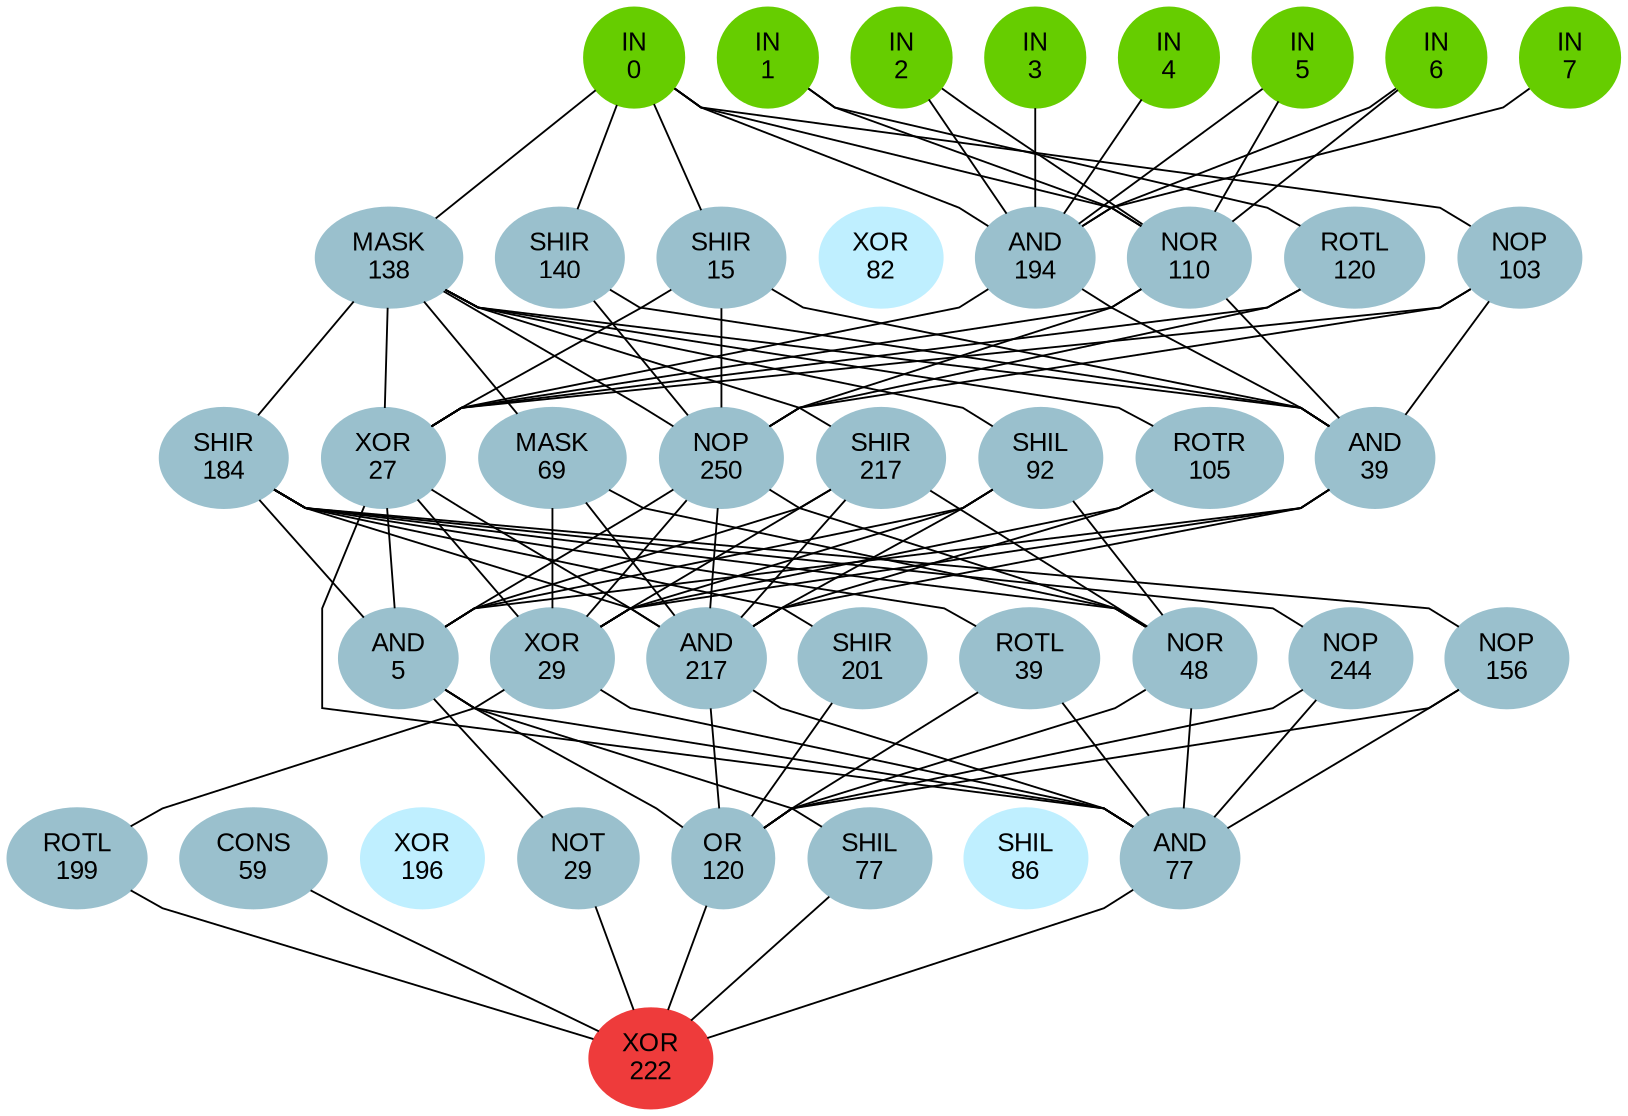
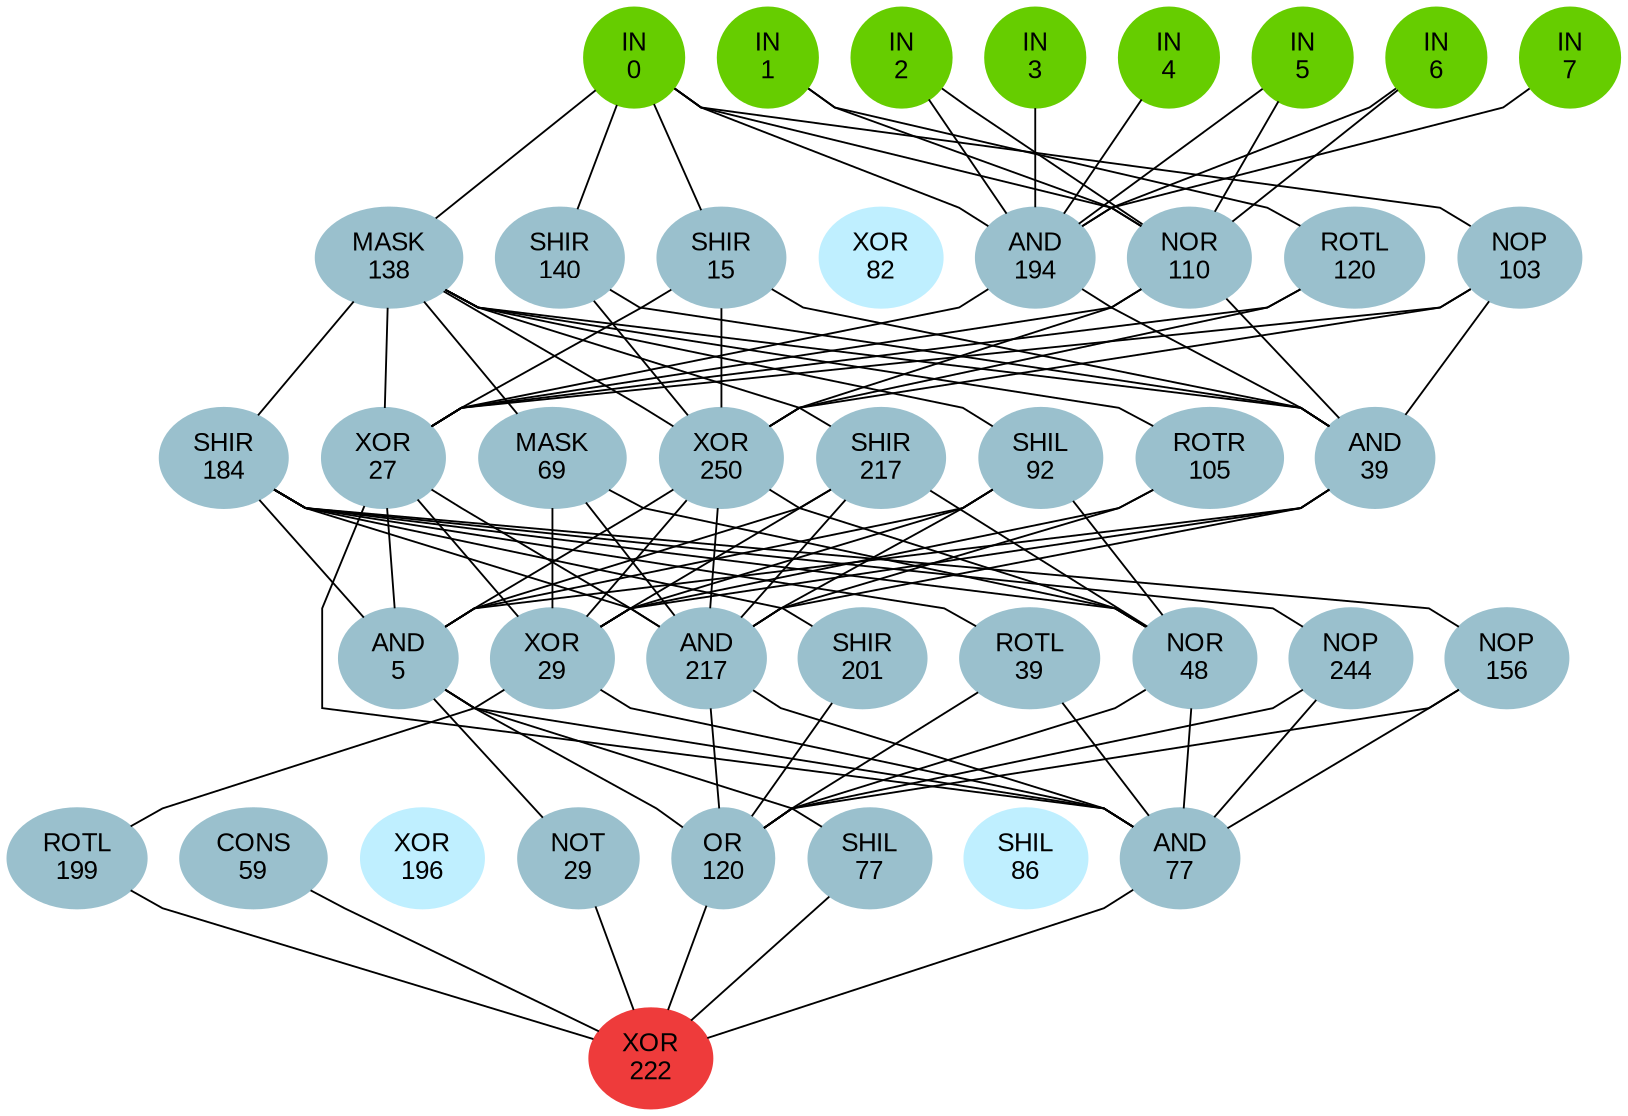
(721, 458) -> (721, 458)
